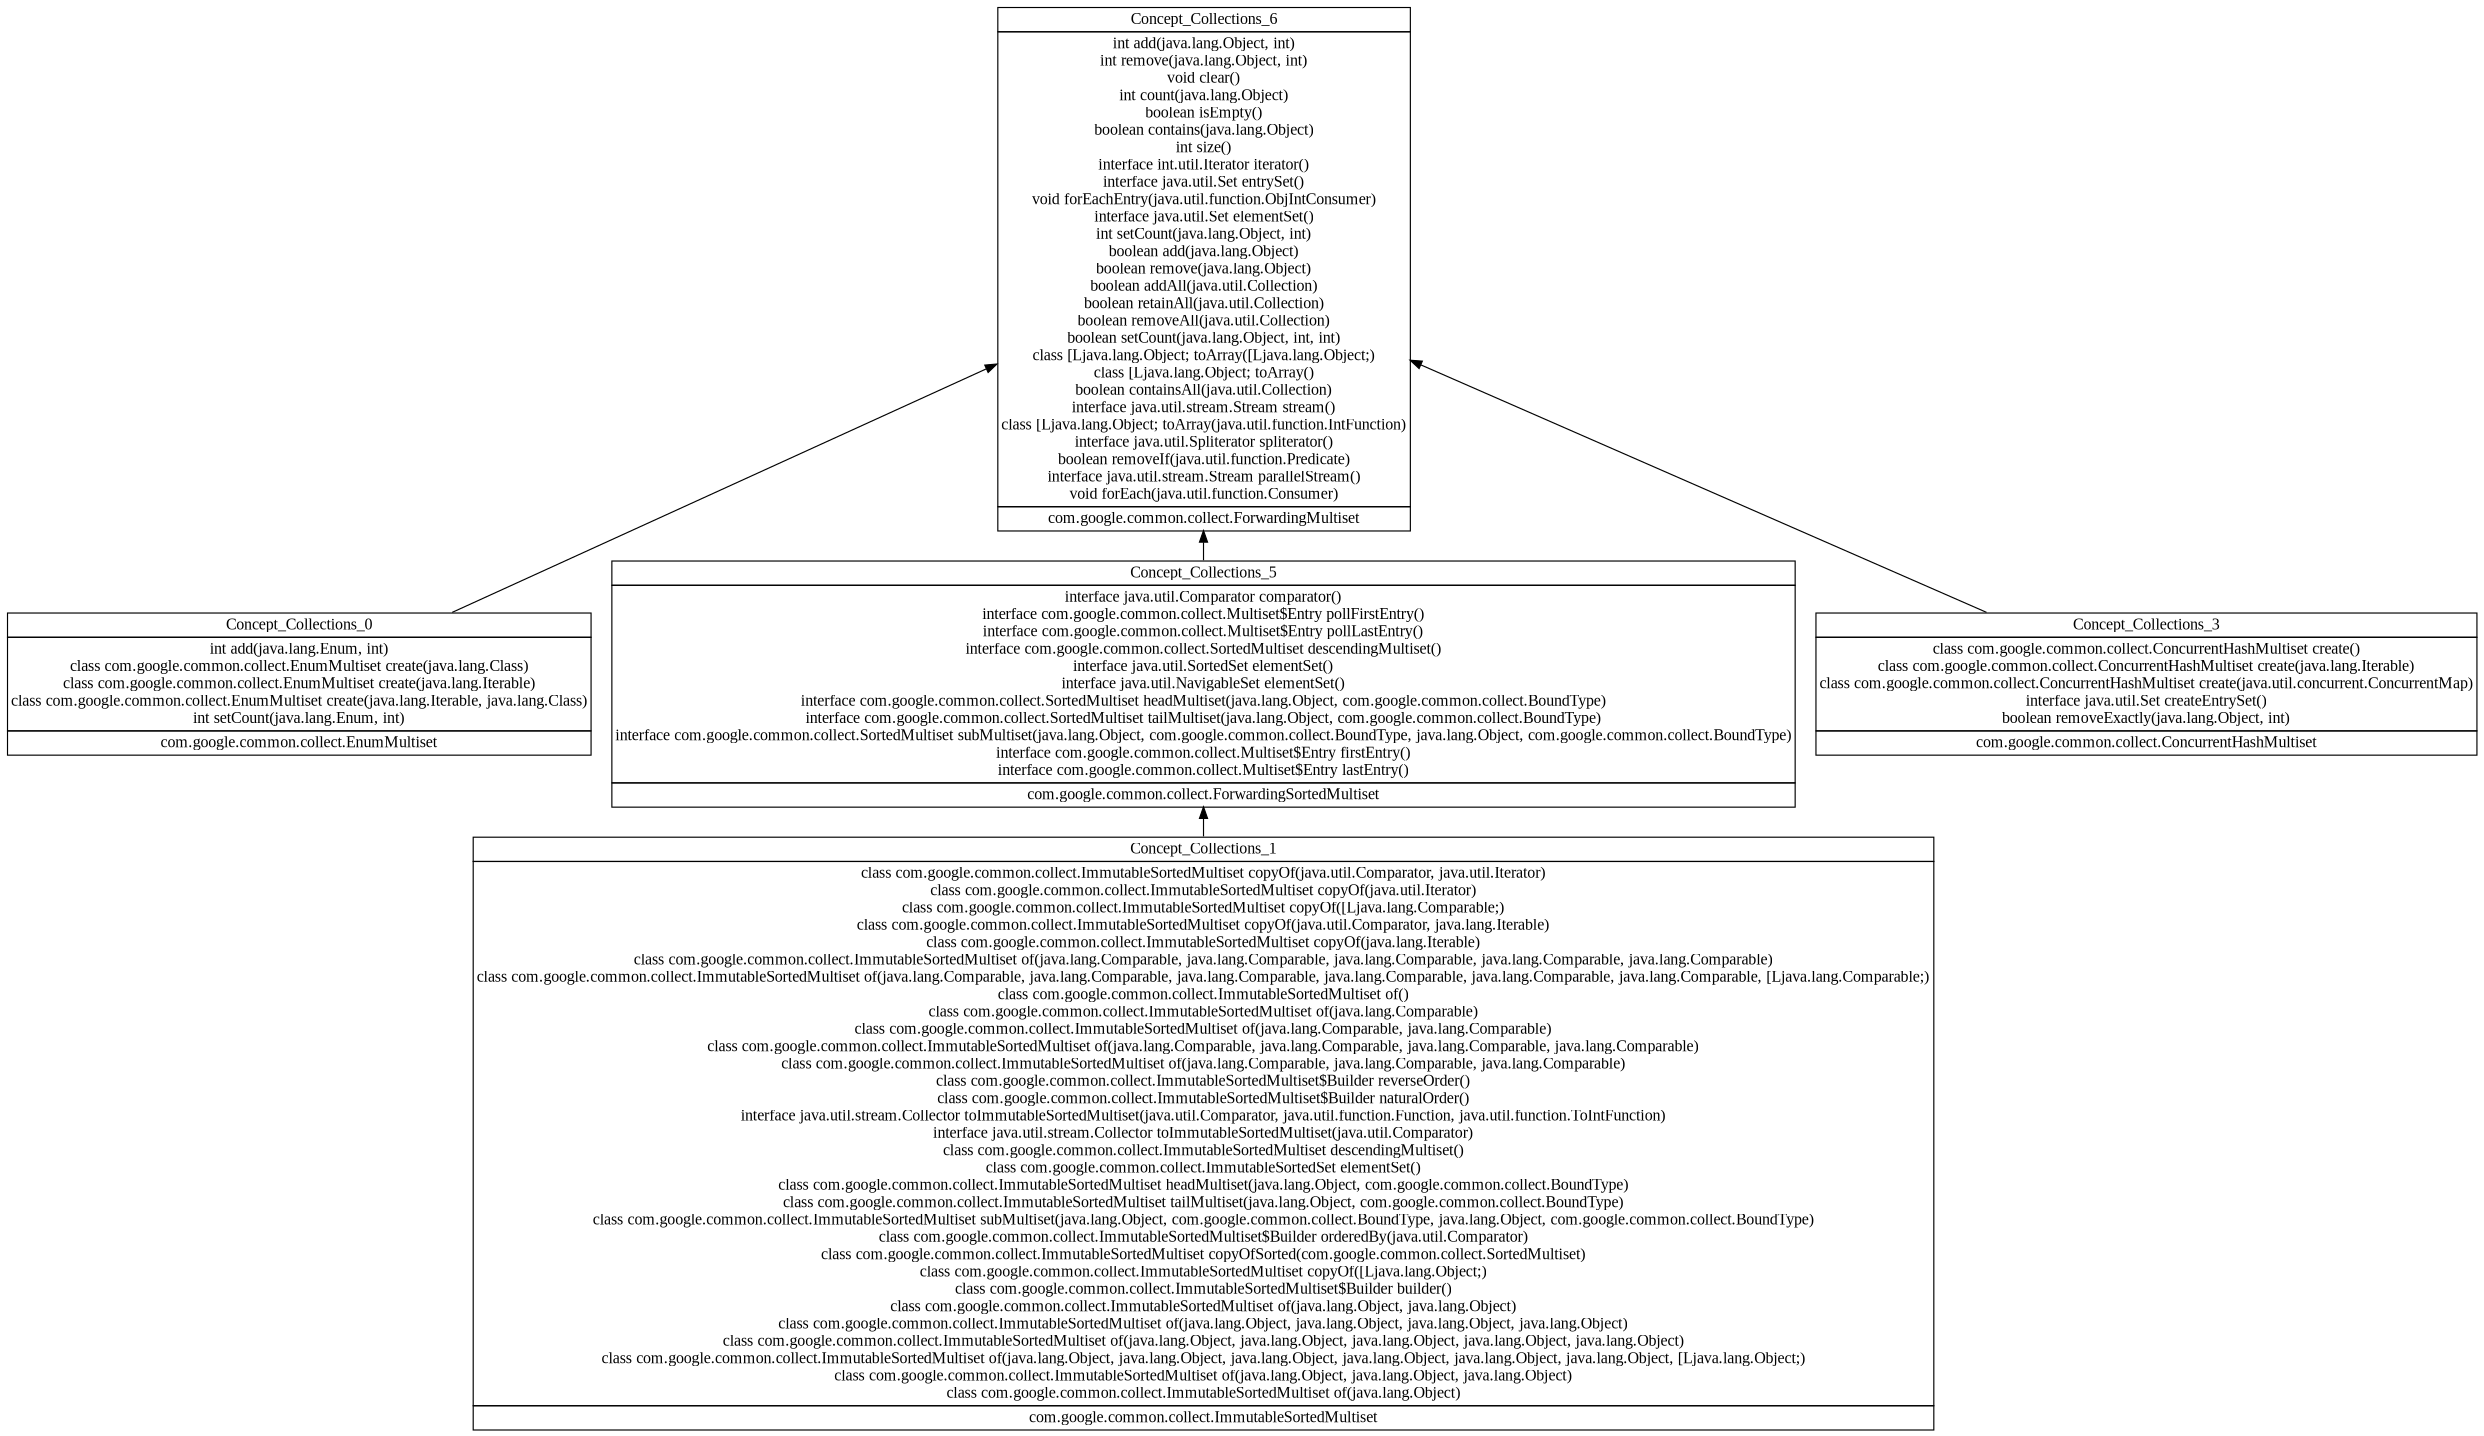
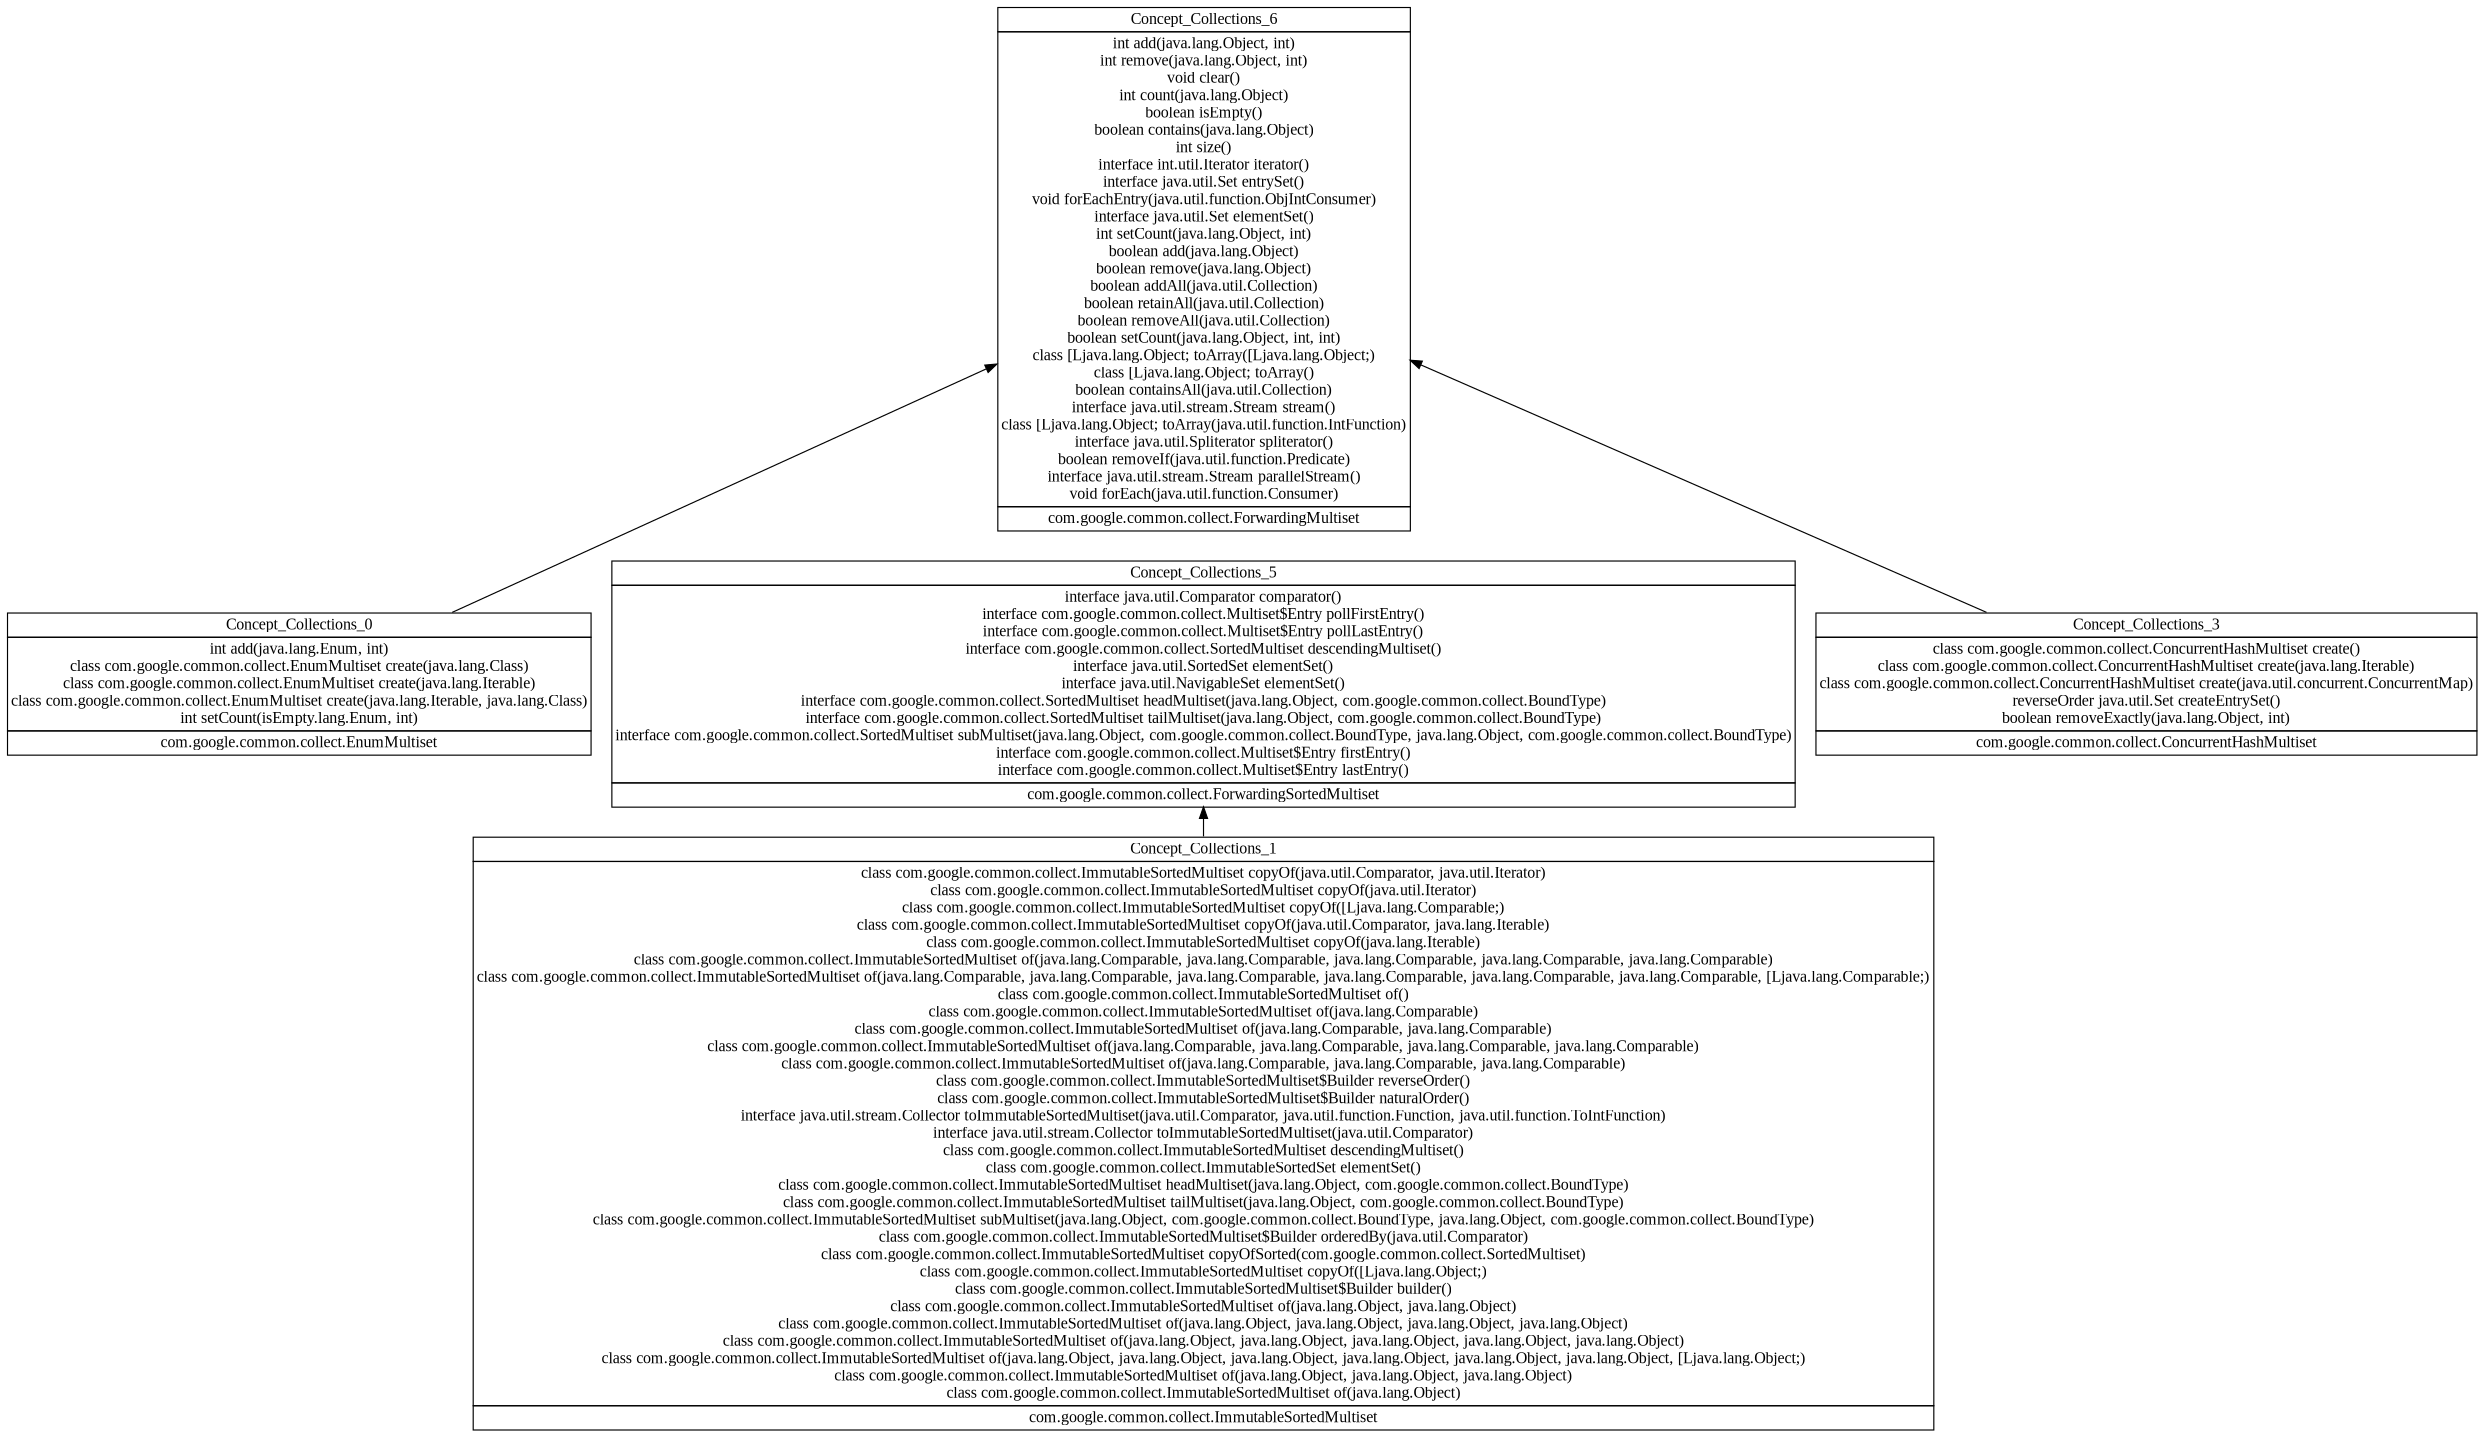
(1204, 551) -> none
(2146, 701) -> (2146, 701)
(299, 718) -> (299, 718)
